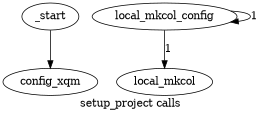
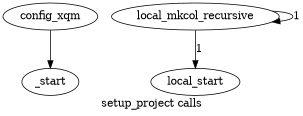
(165, 17) -> (195, 17)
(50, 45) -> (50, 45)
(165, 82) -> (195, 82)
